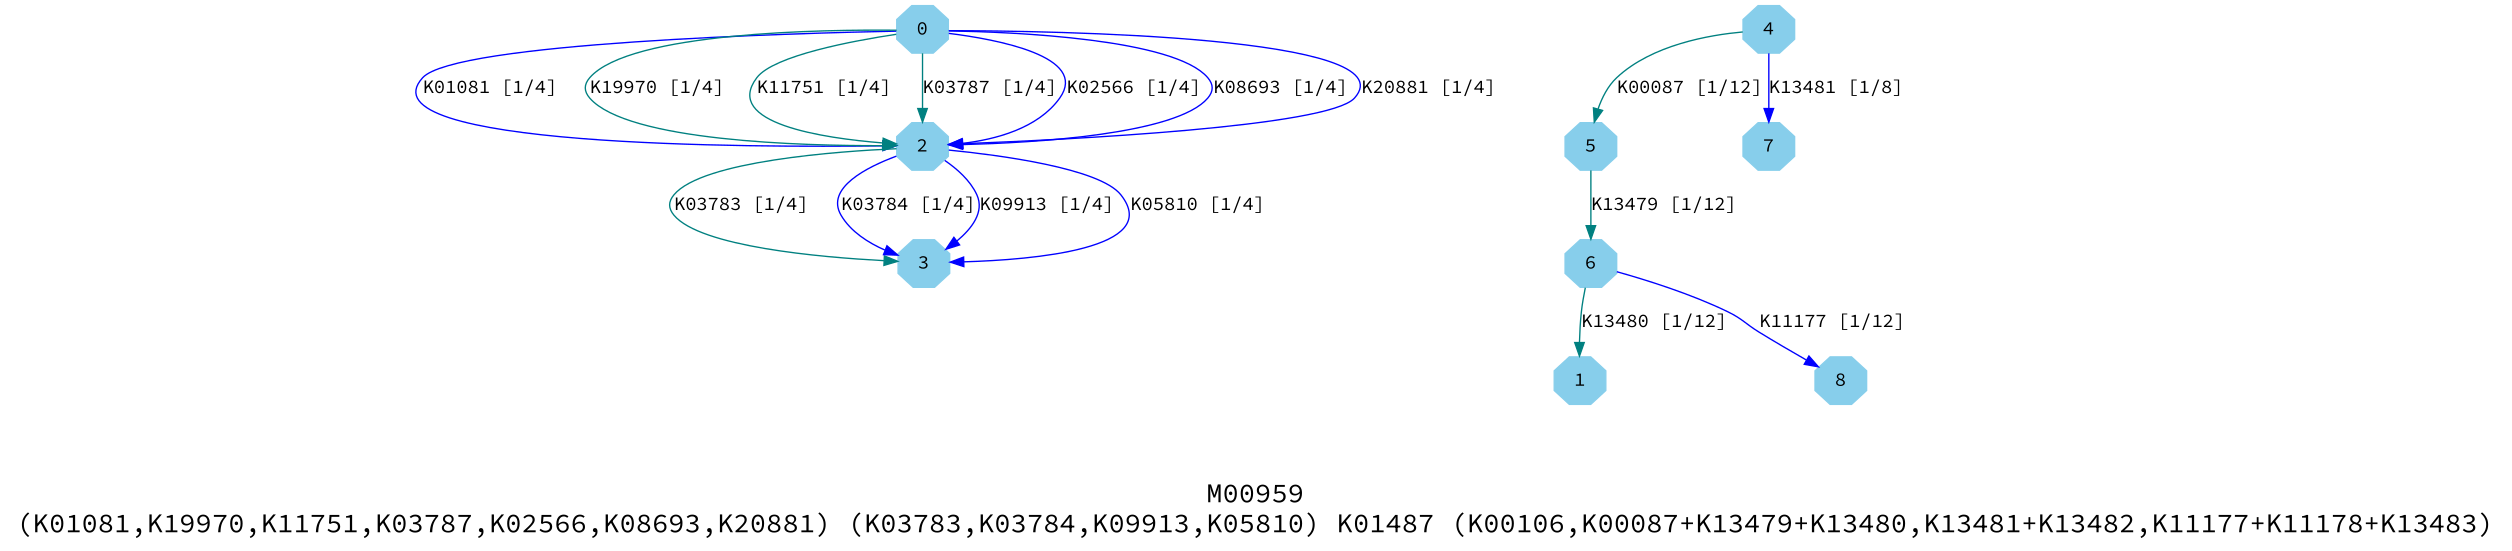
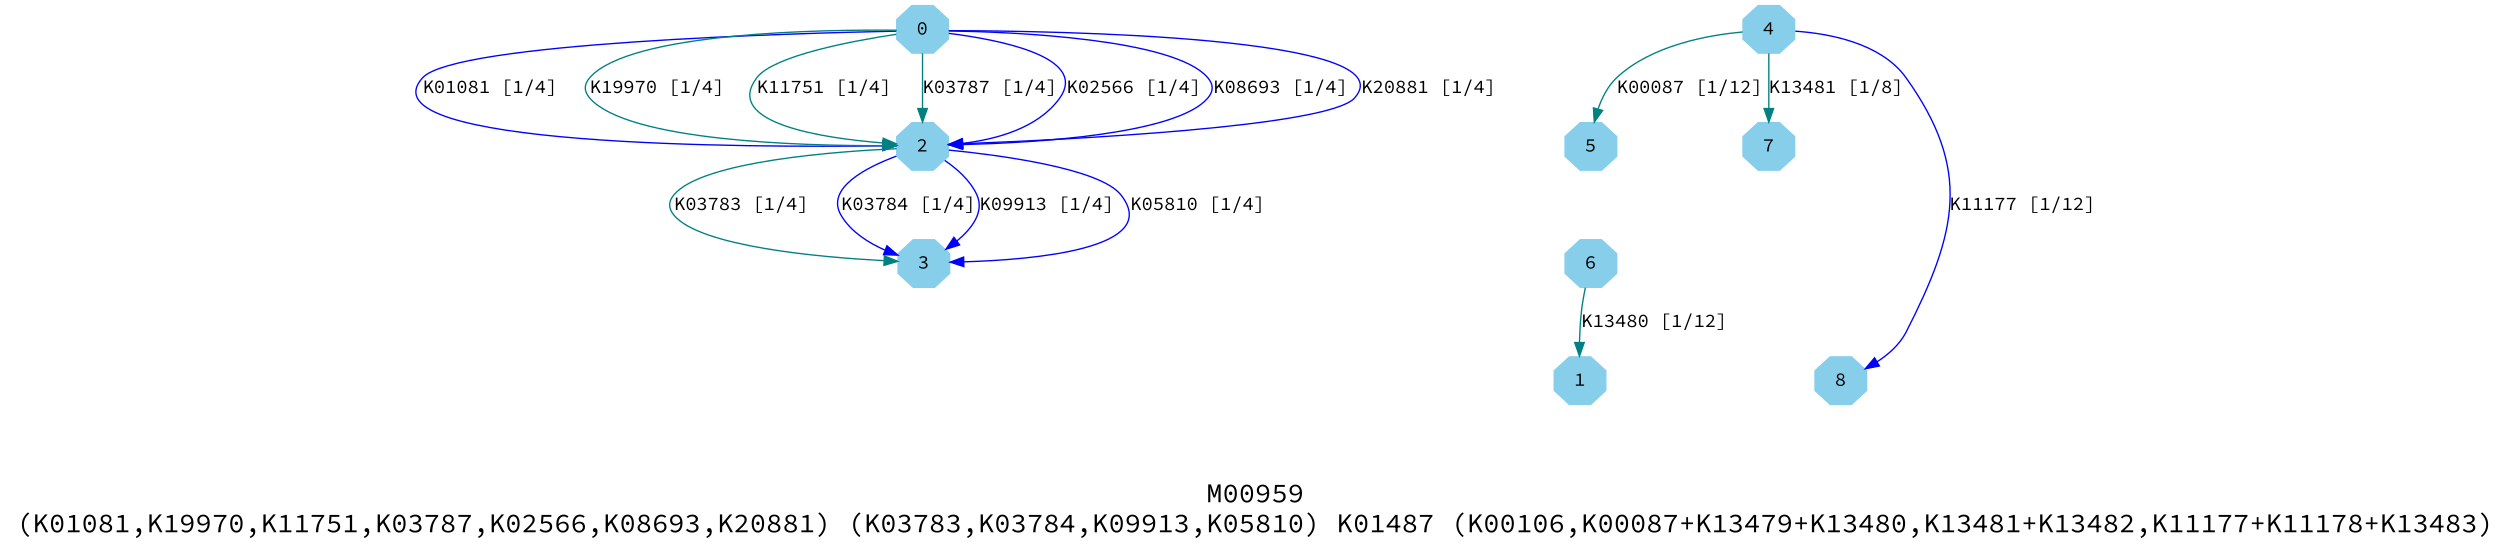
(1769, 81) -> (1769, 81)
(1591, 198) -> none
(1716, 306) -> (1946, 163)
